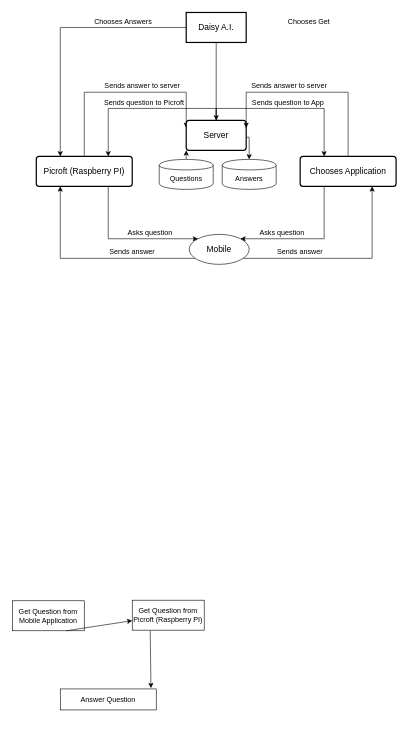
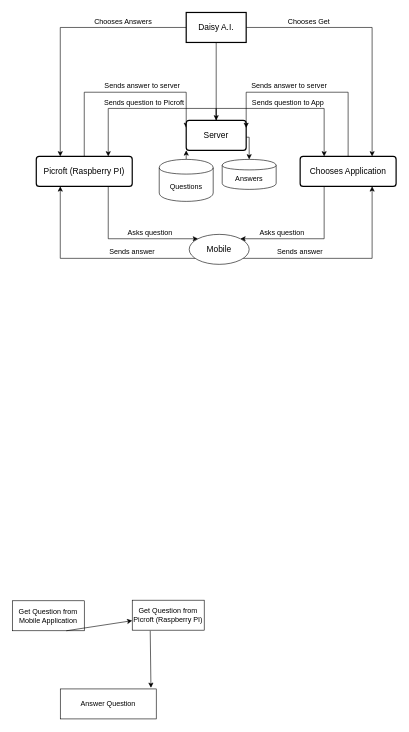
none -> (310, 27)
(186, 174) -> (186, 180)
(108, 700) -> (108, 704)
